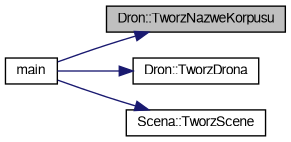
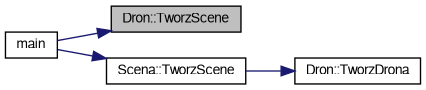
(196, 19) -> (176, 19)
(88, 71) -> (263, 71)
